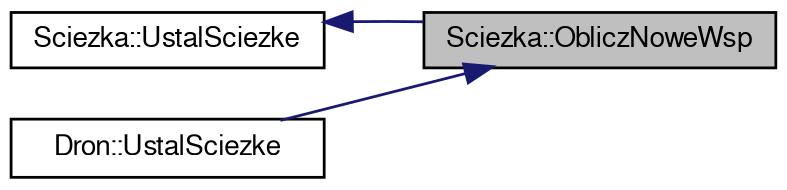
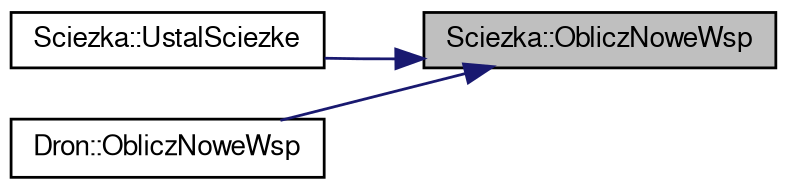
(388, 21) -> (360, 59)
(168, 148) -> (168, 148)
